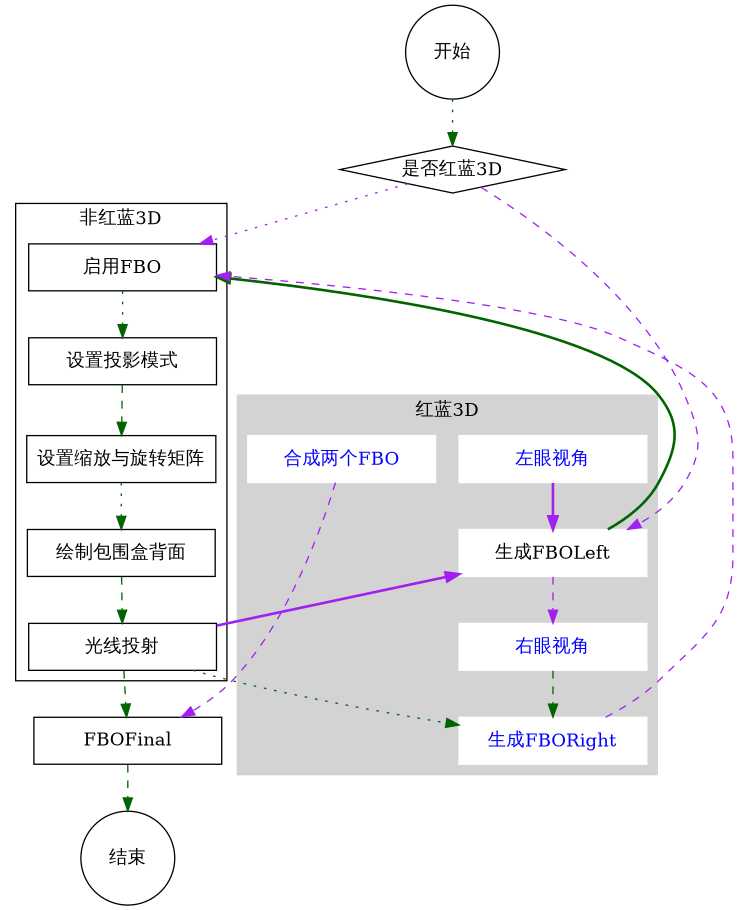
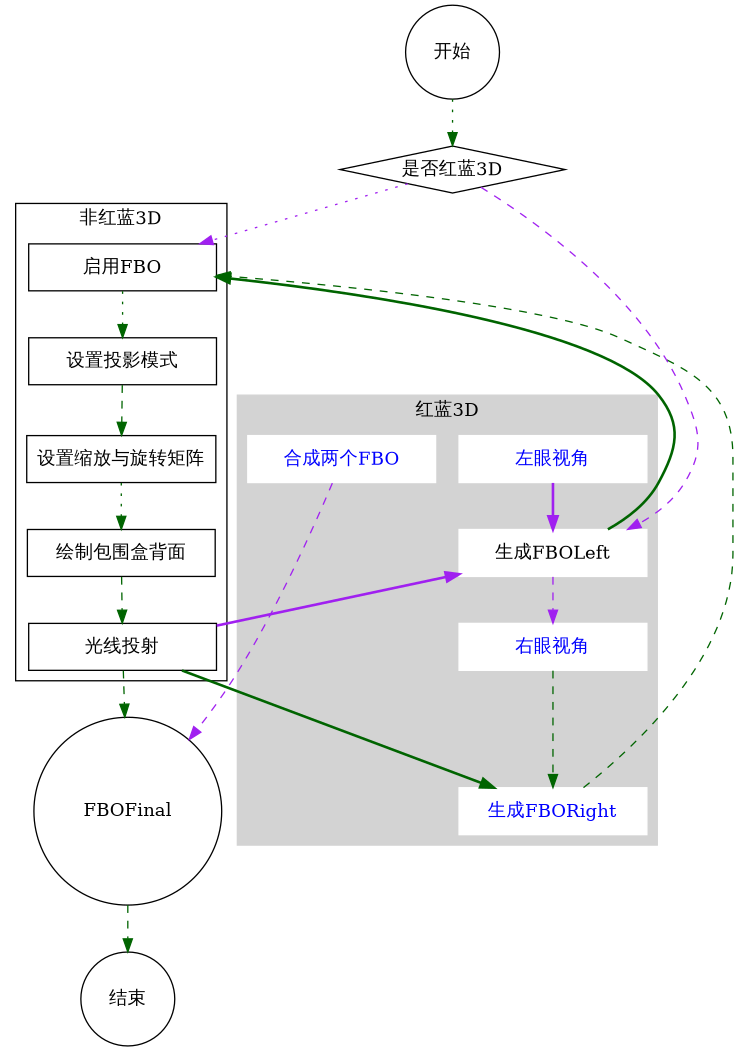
(683, 369) -> (693, 376)
(319, 700) -> (332, 727)
(128, 741) -> (128, 811)
